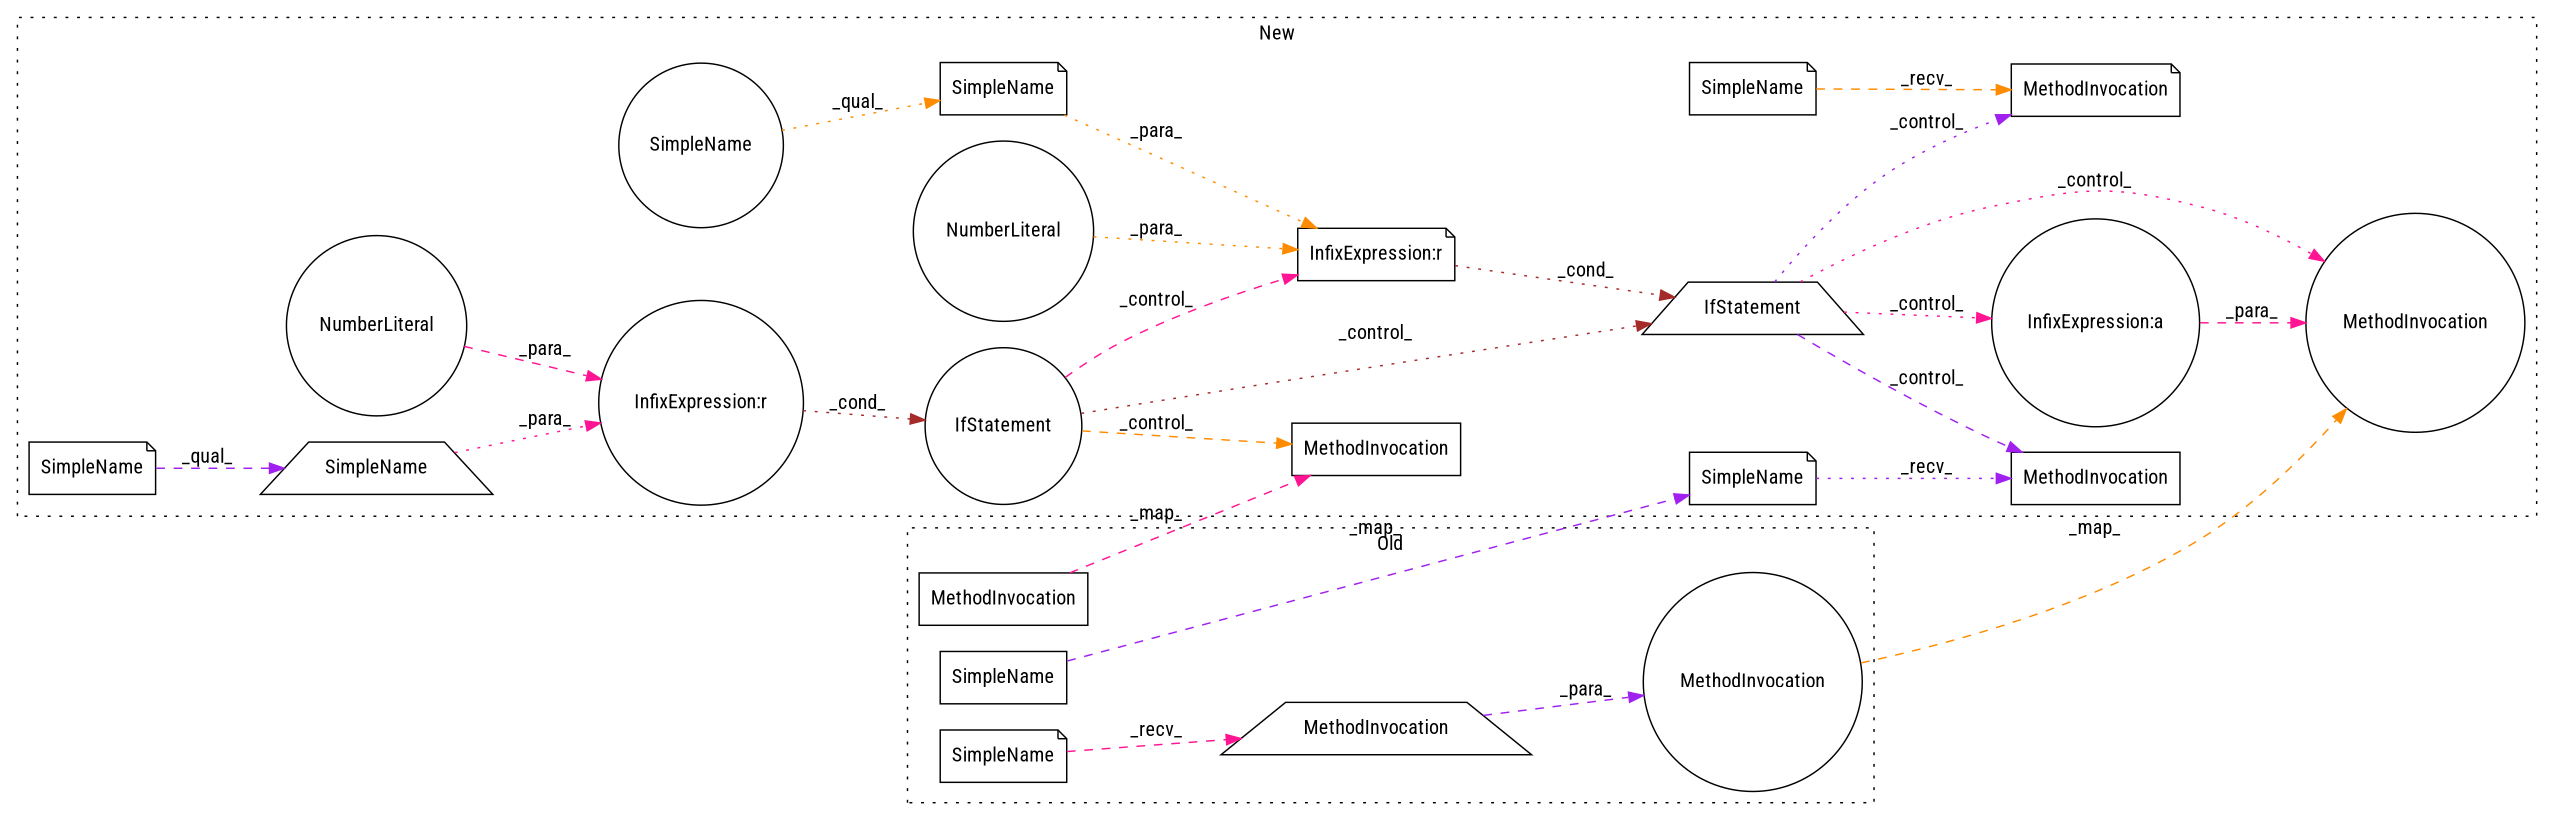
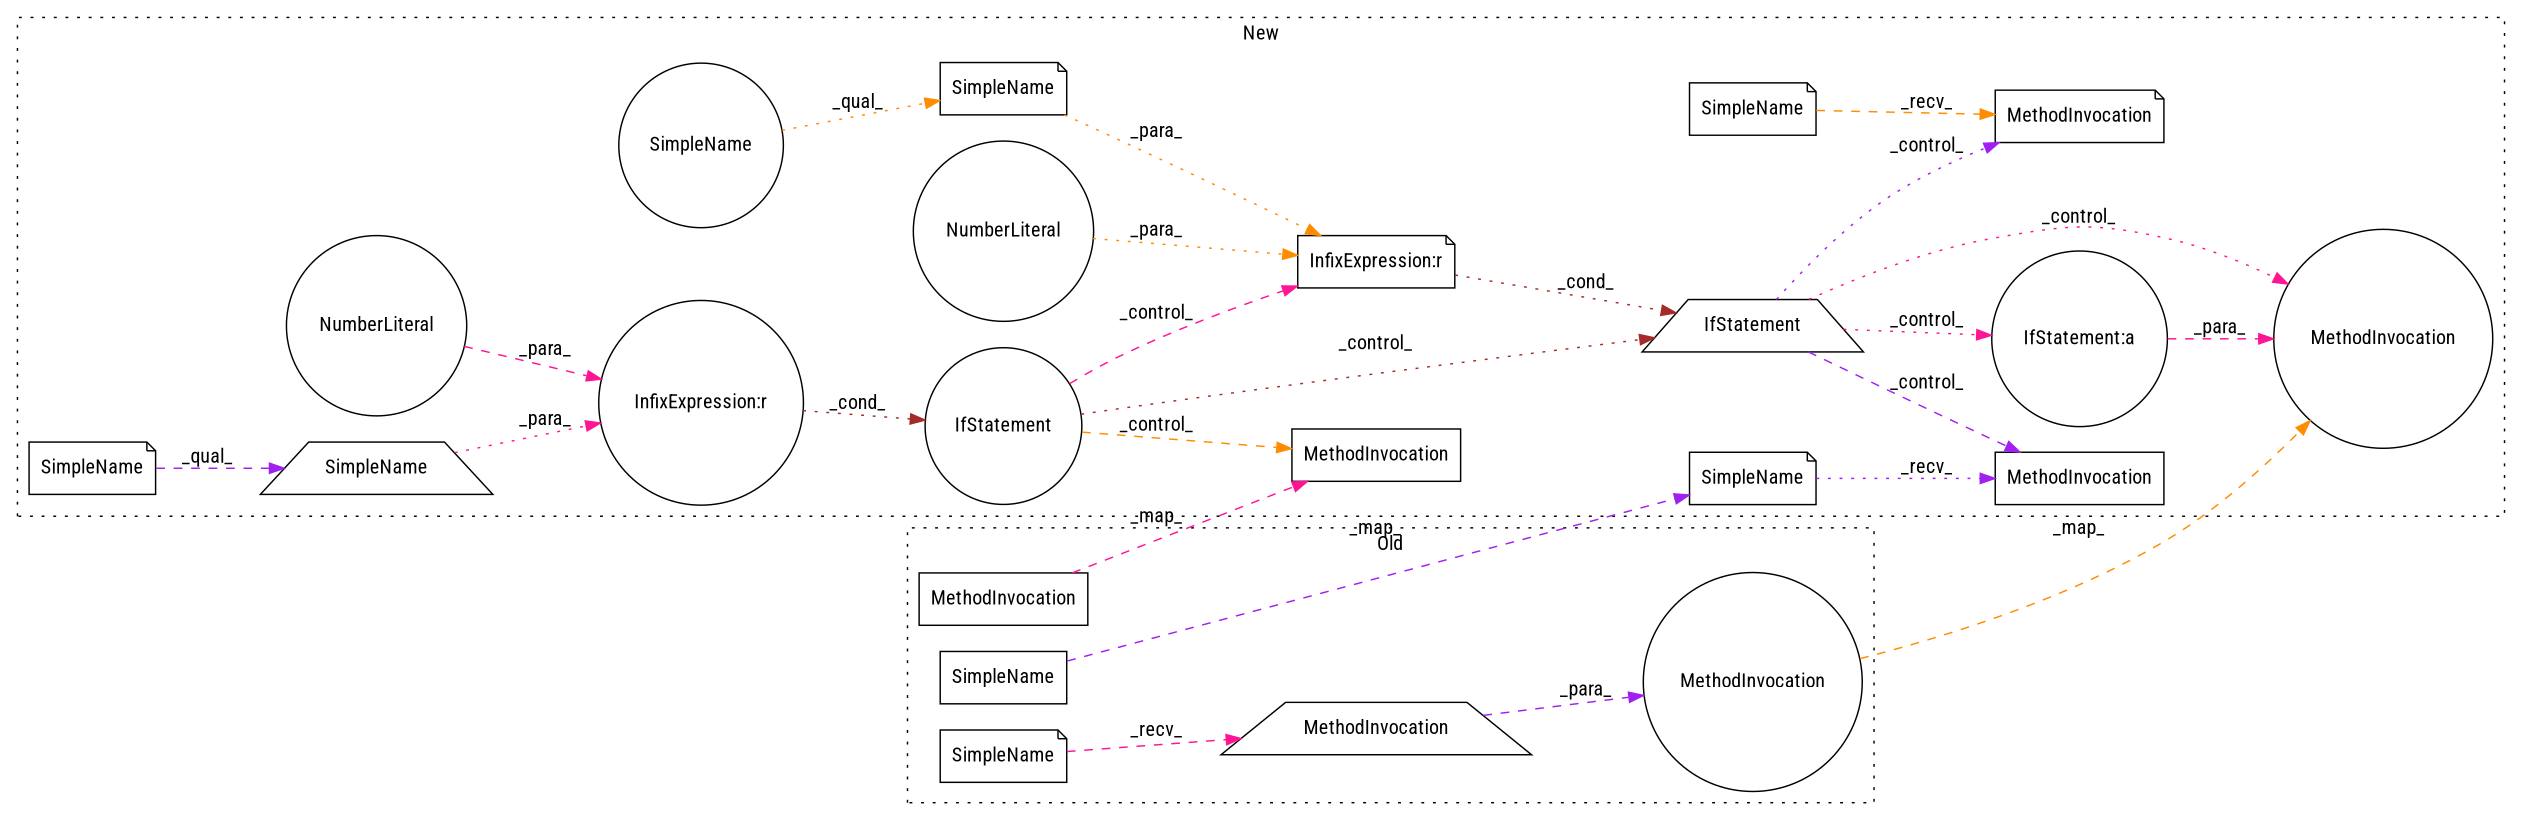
(2096, 323) -> (2080, 339)
